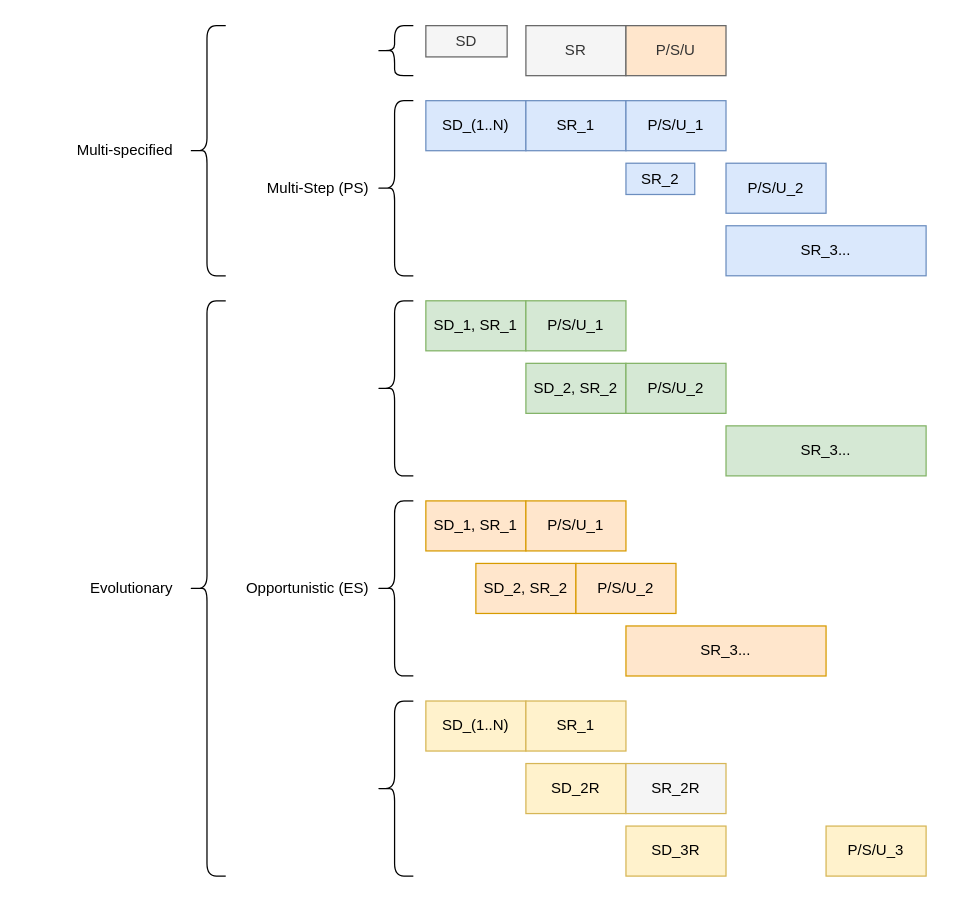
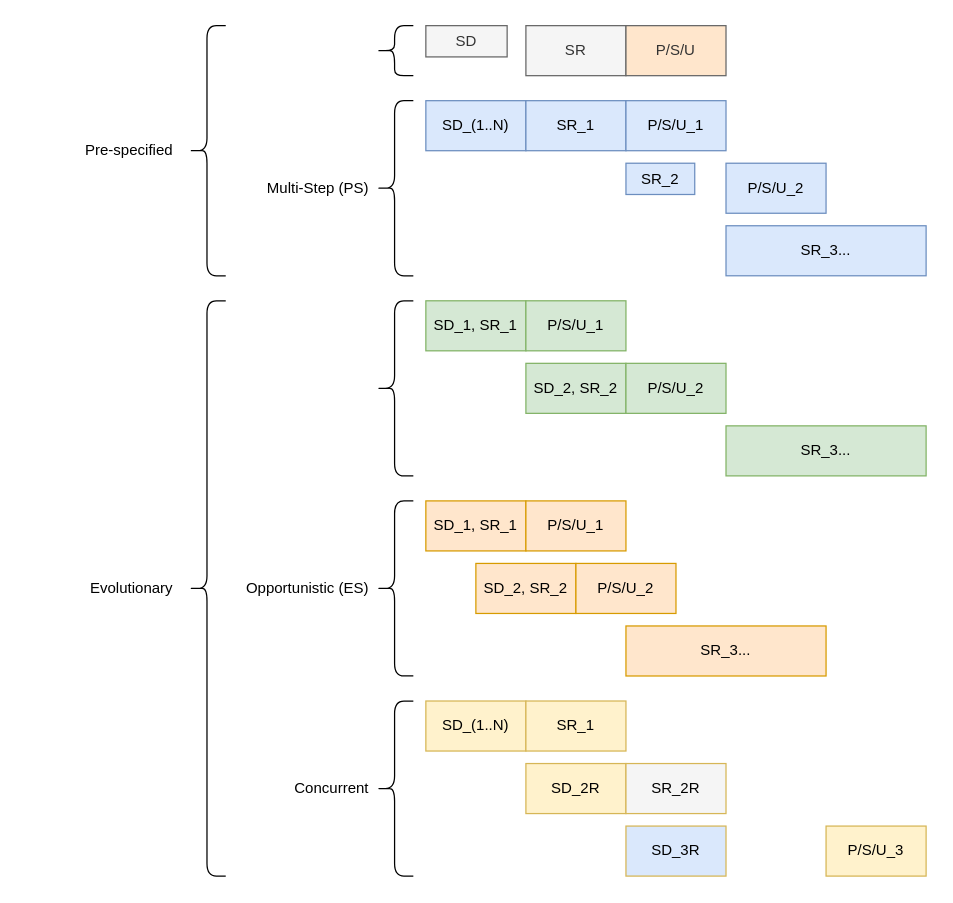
(118, 151) -> (122, 151)
none -> (301, 788)
(676, 851) -> (676, 851)
